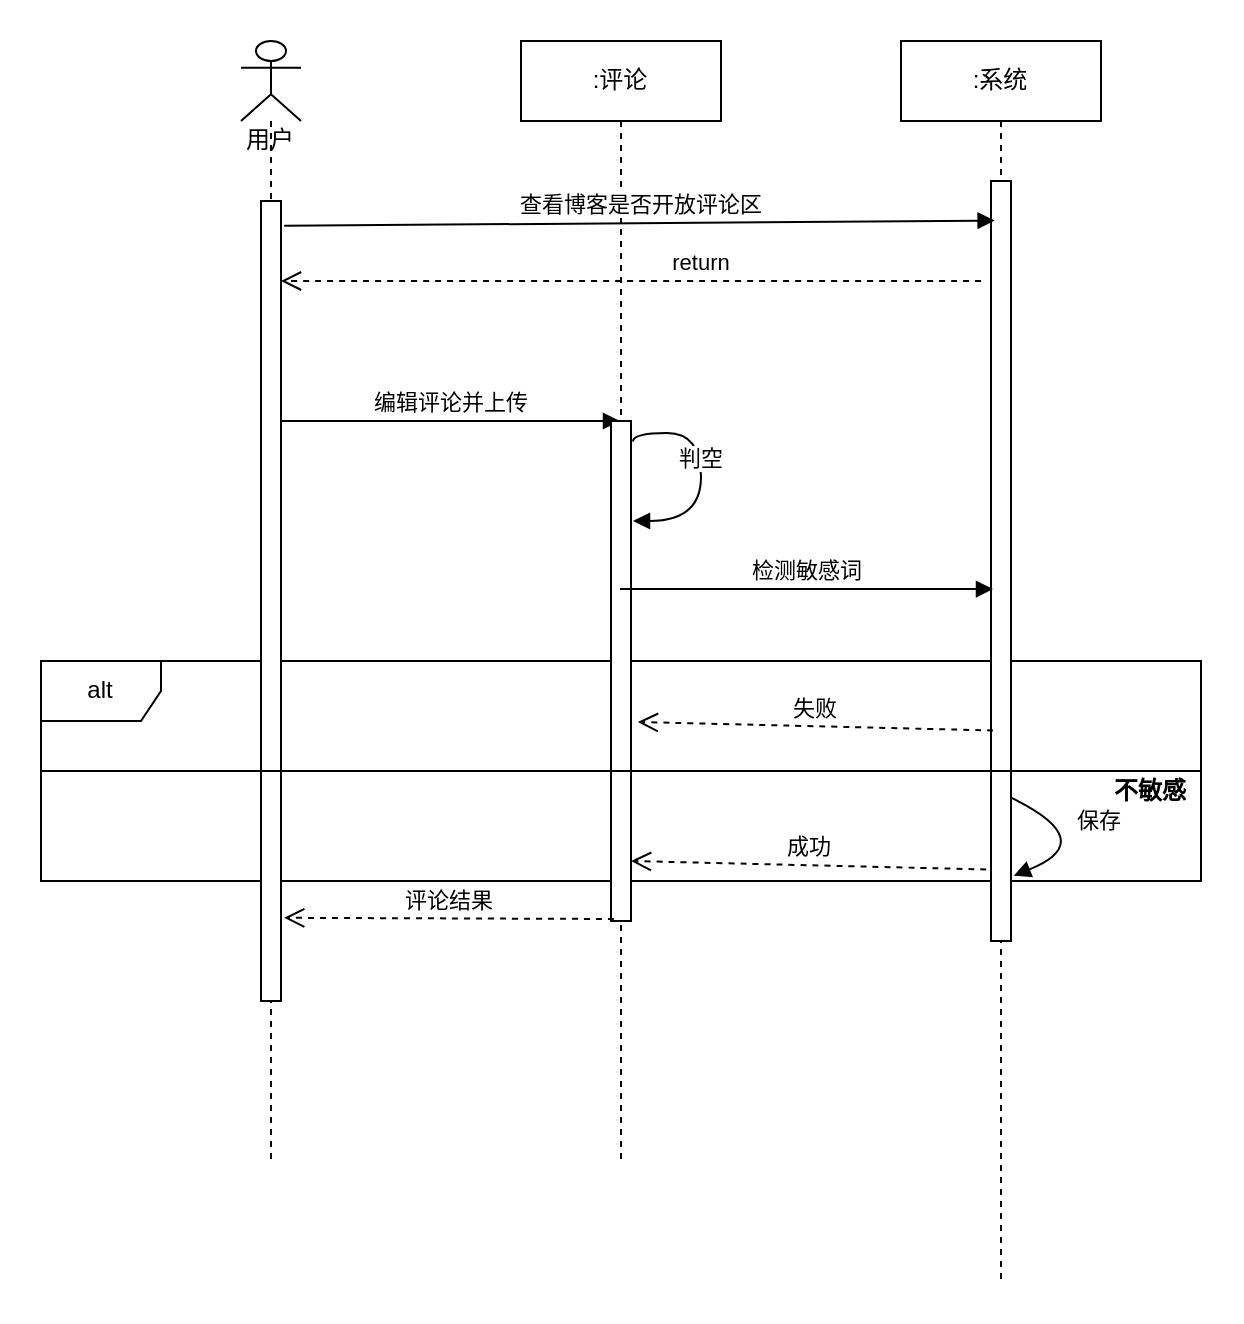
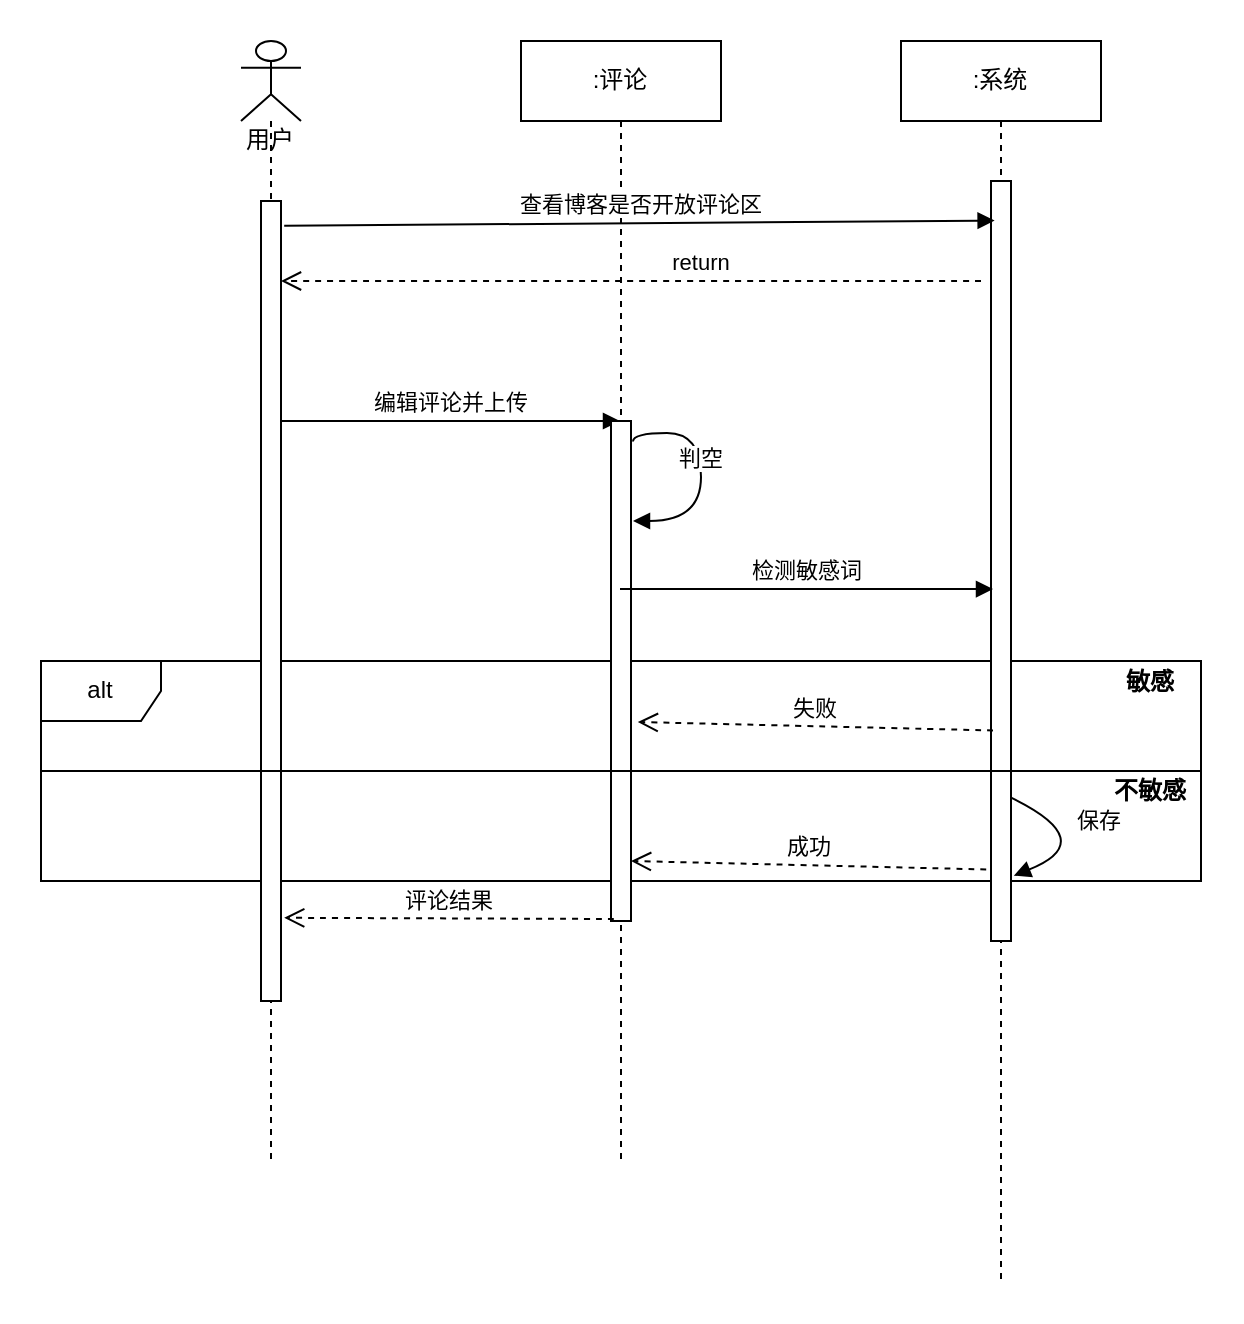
none -> (1151, 681)
